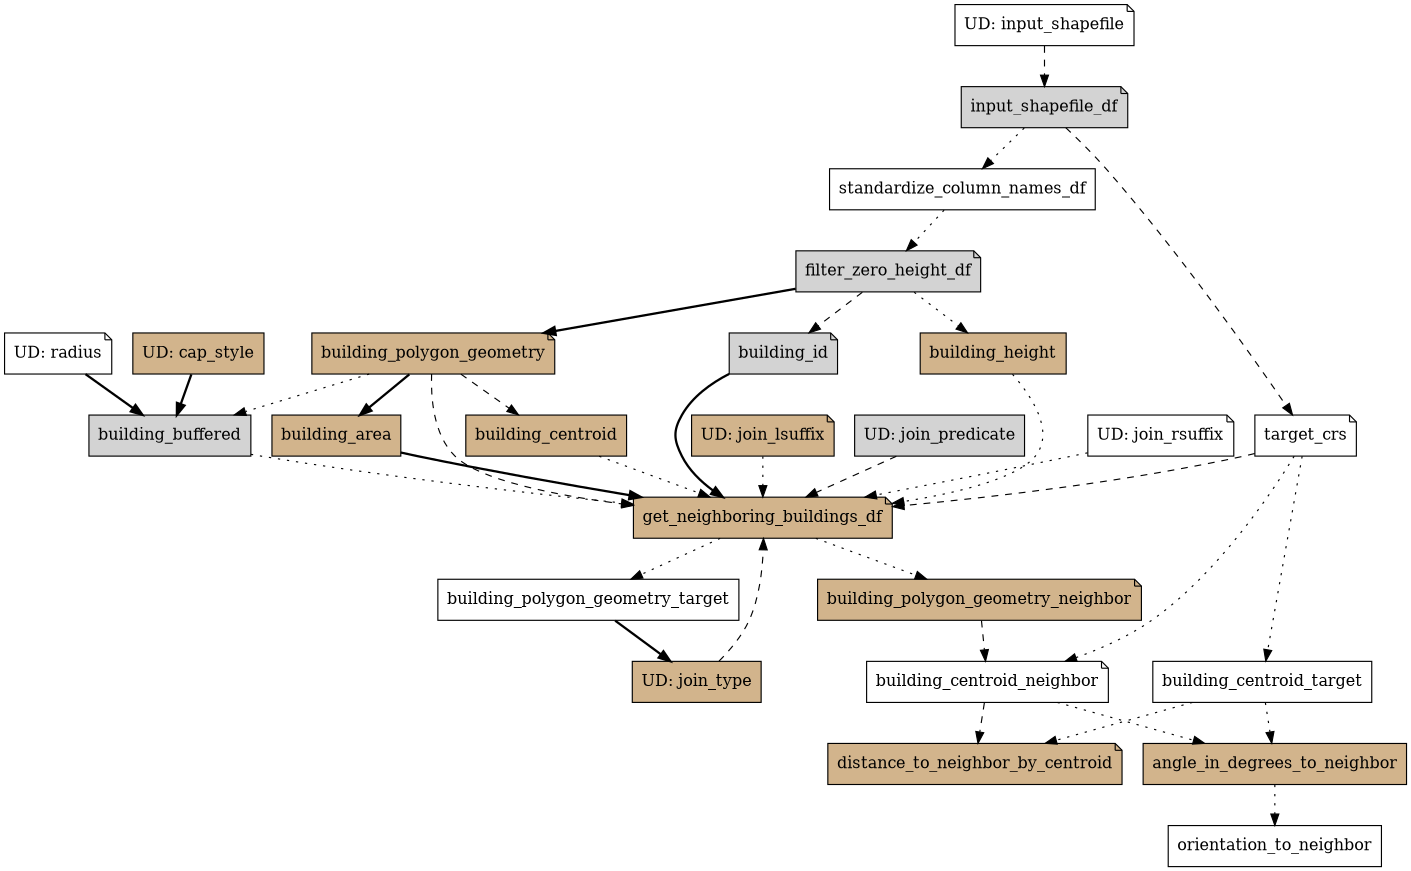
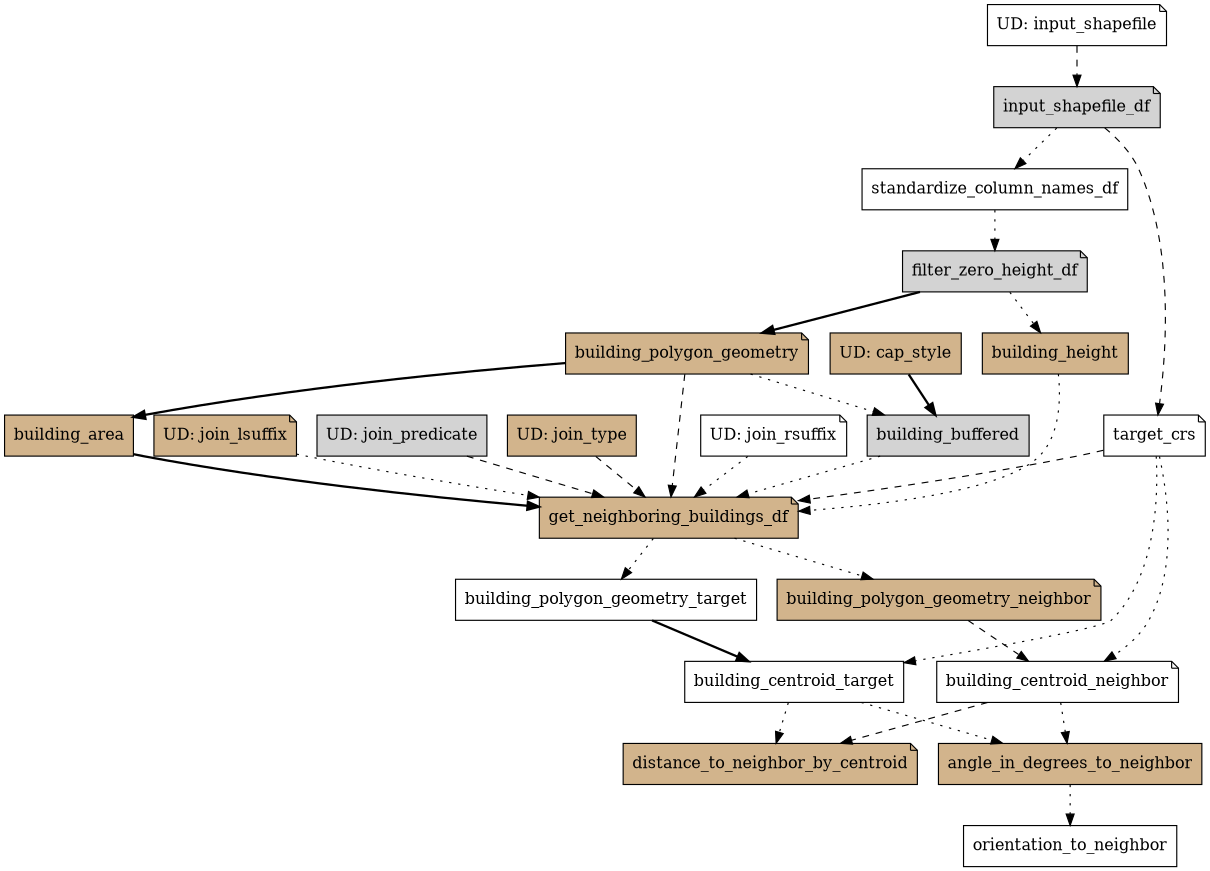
(58, 353) -> none
(783, 353) -> none
(546, 436) -> none
(638, 637) -> (695, 639)
